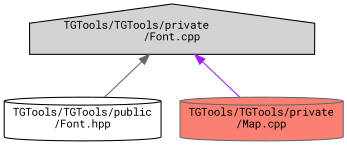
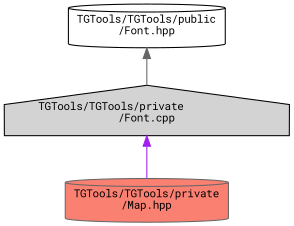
(123, 79) -> (147, 72)
(262, 119) -> (147, 200)
